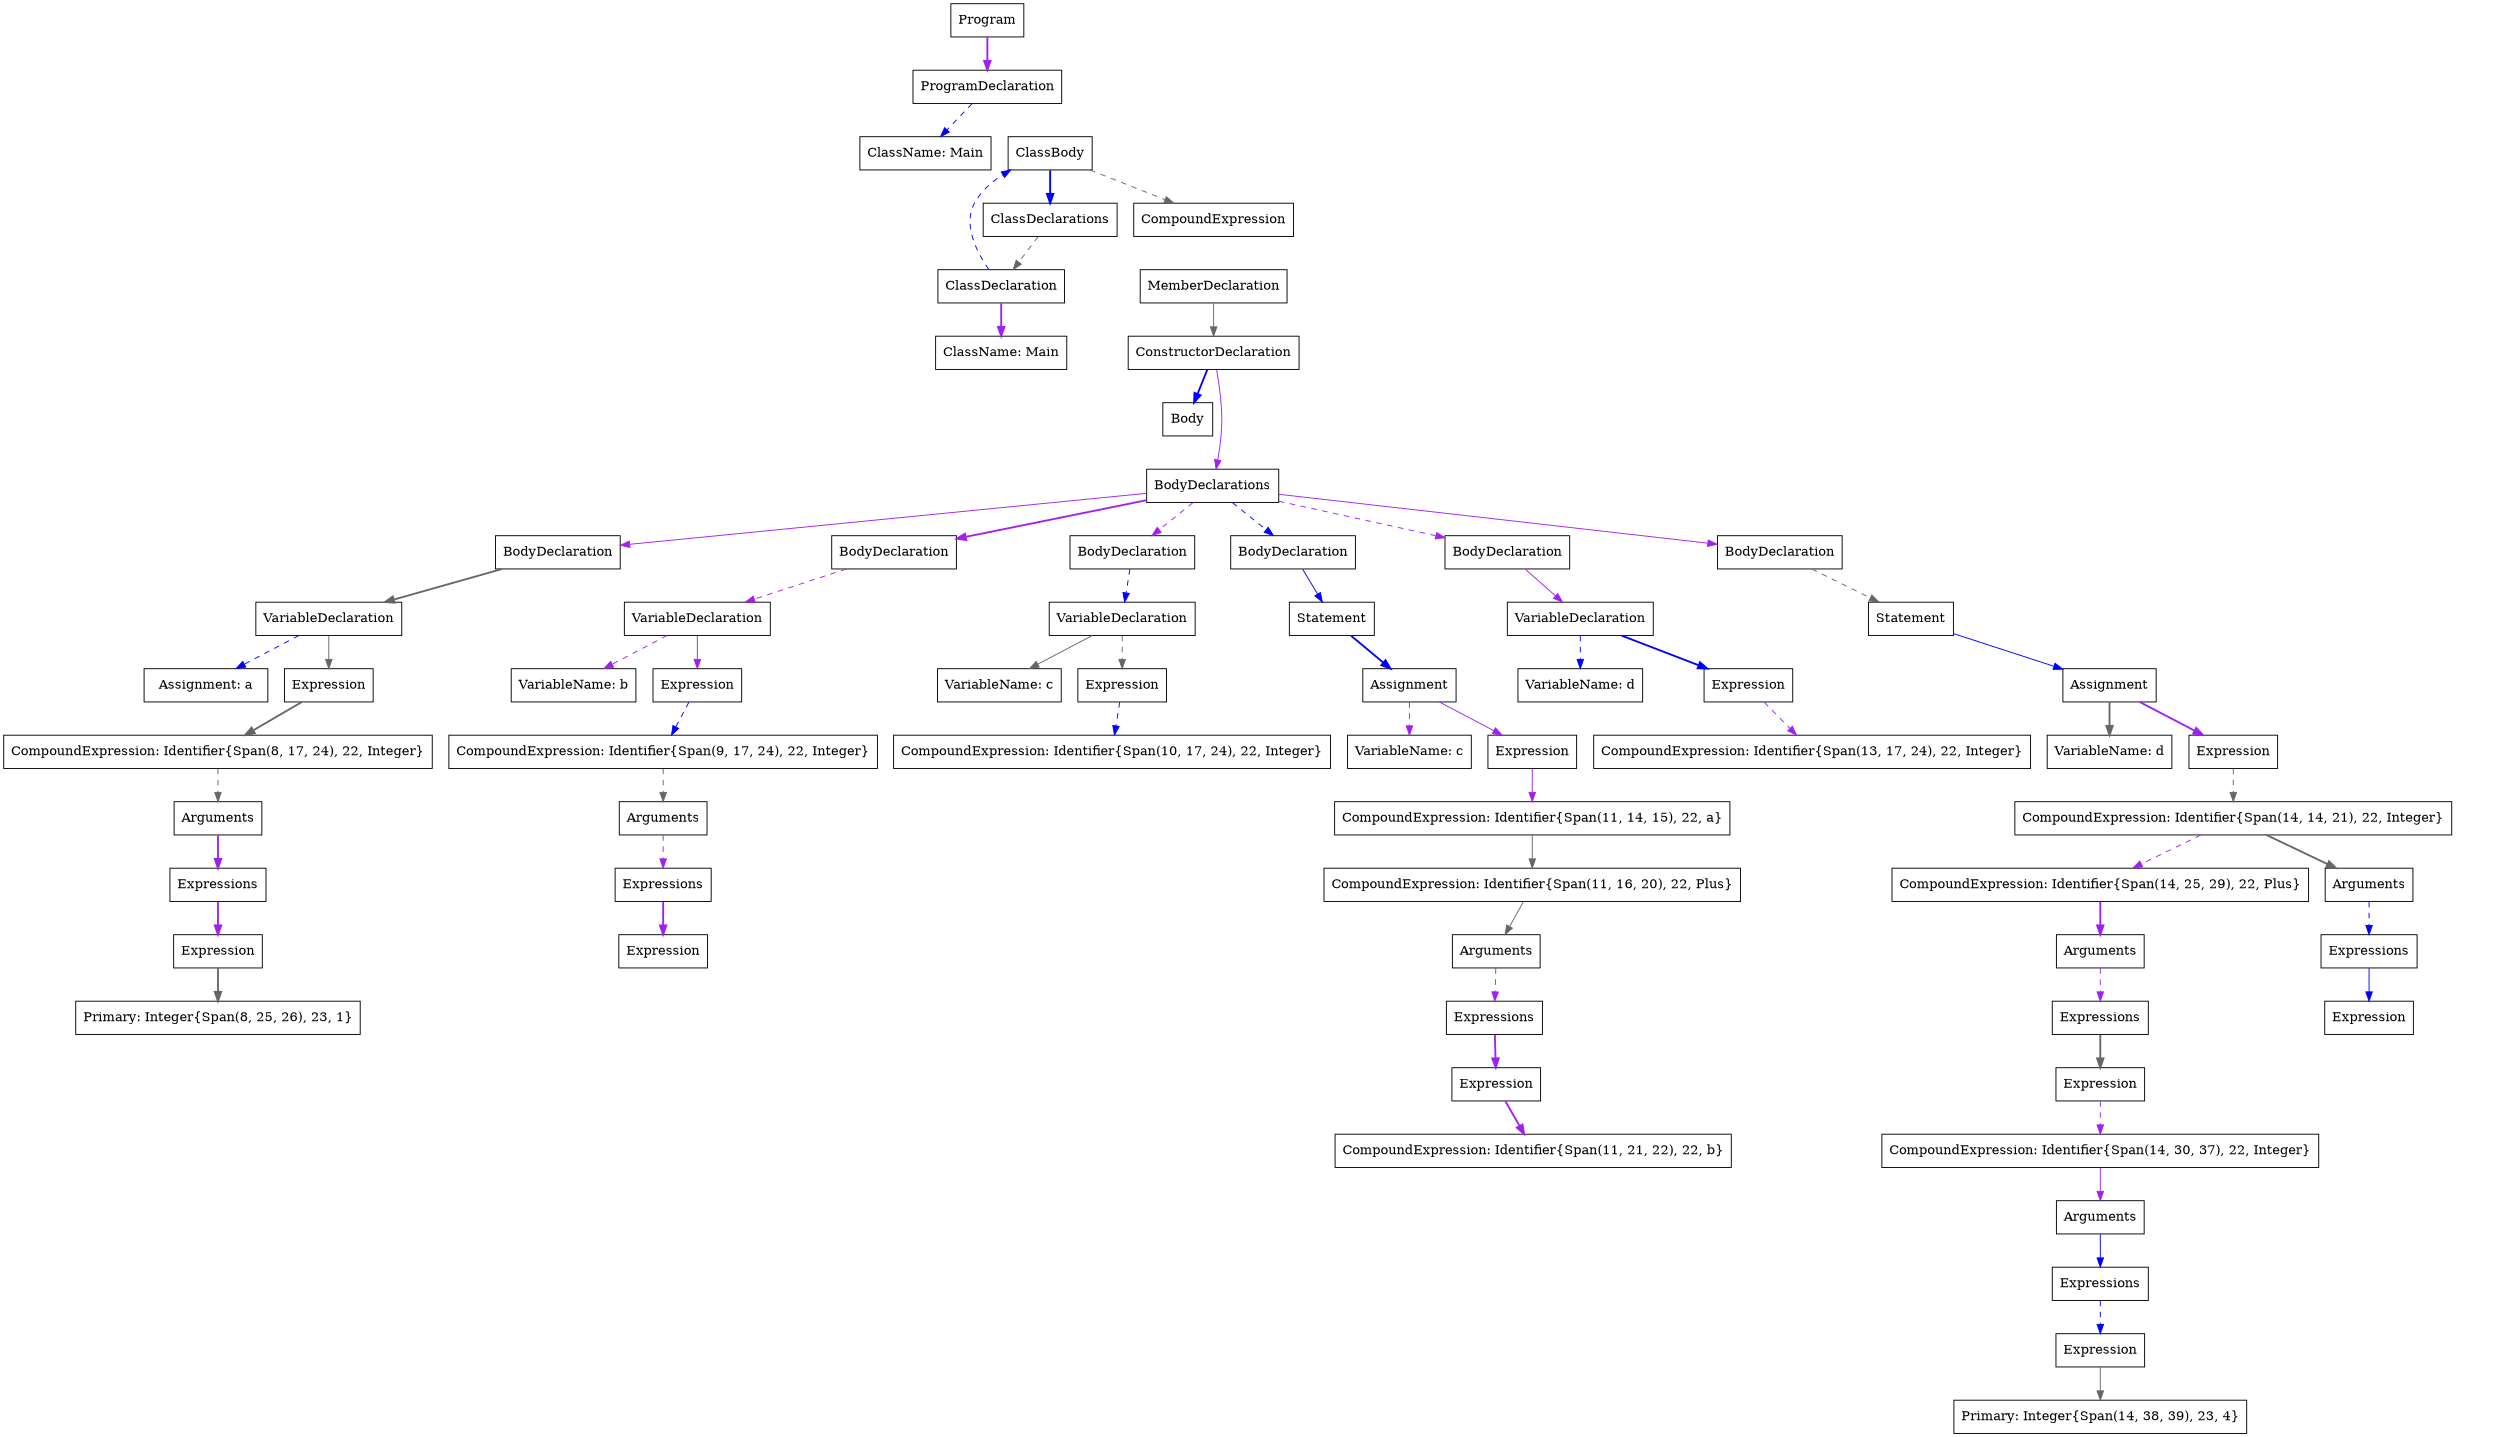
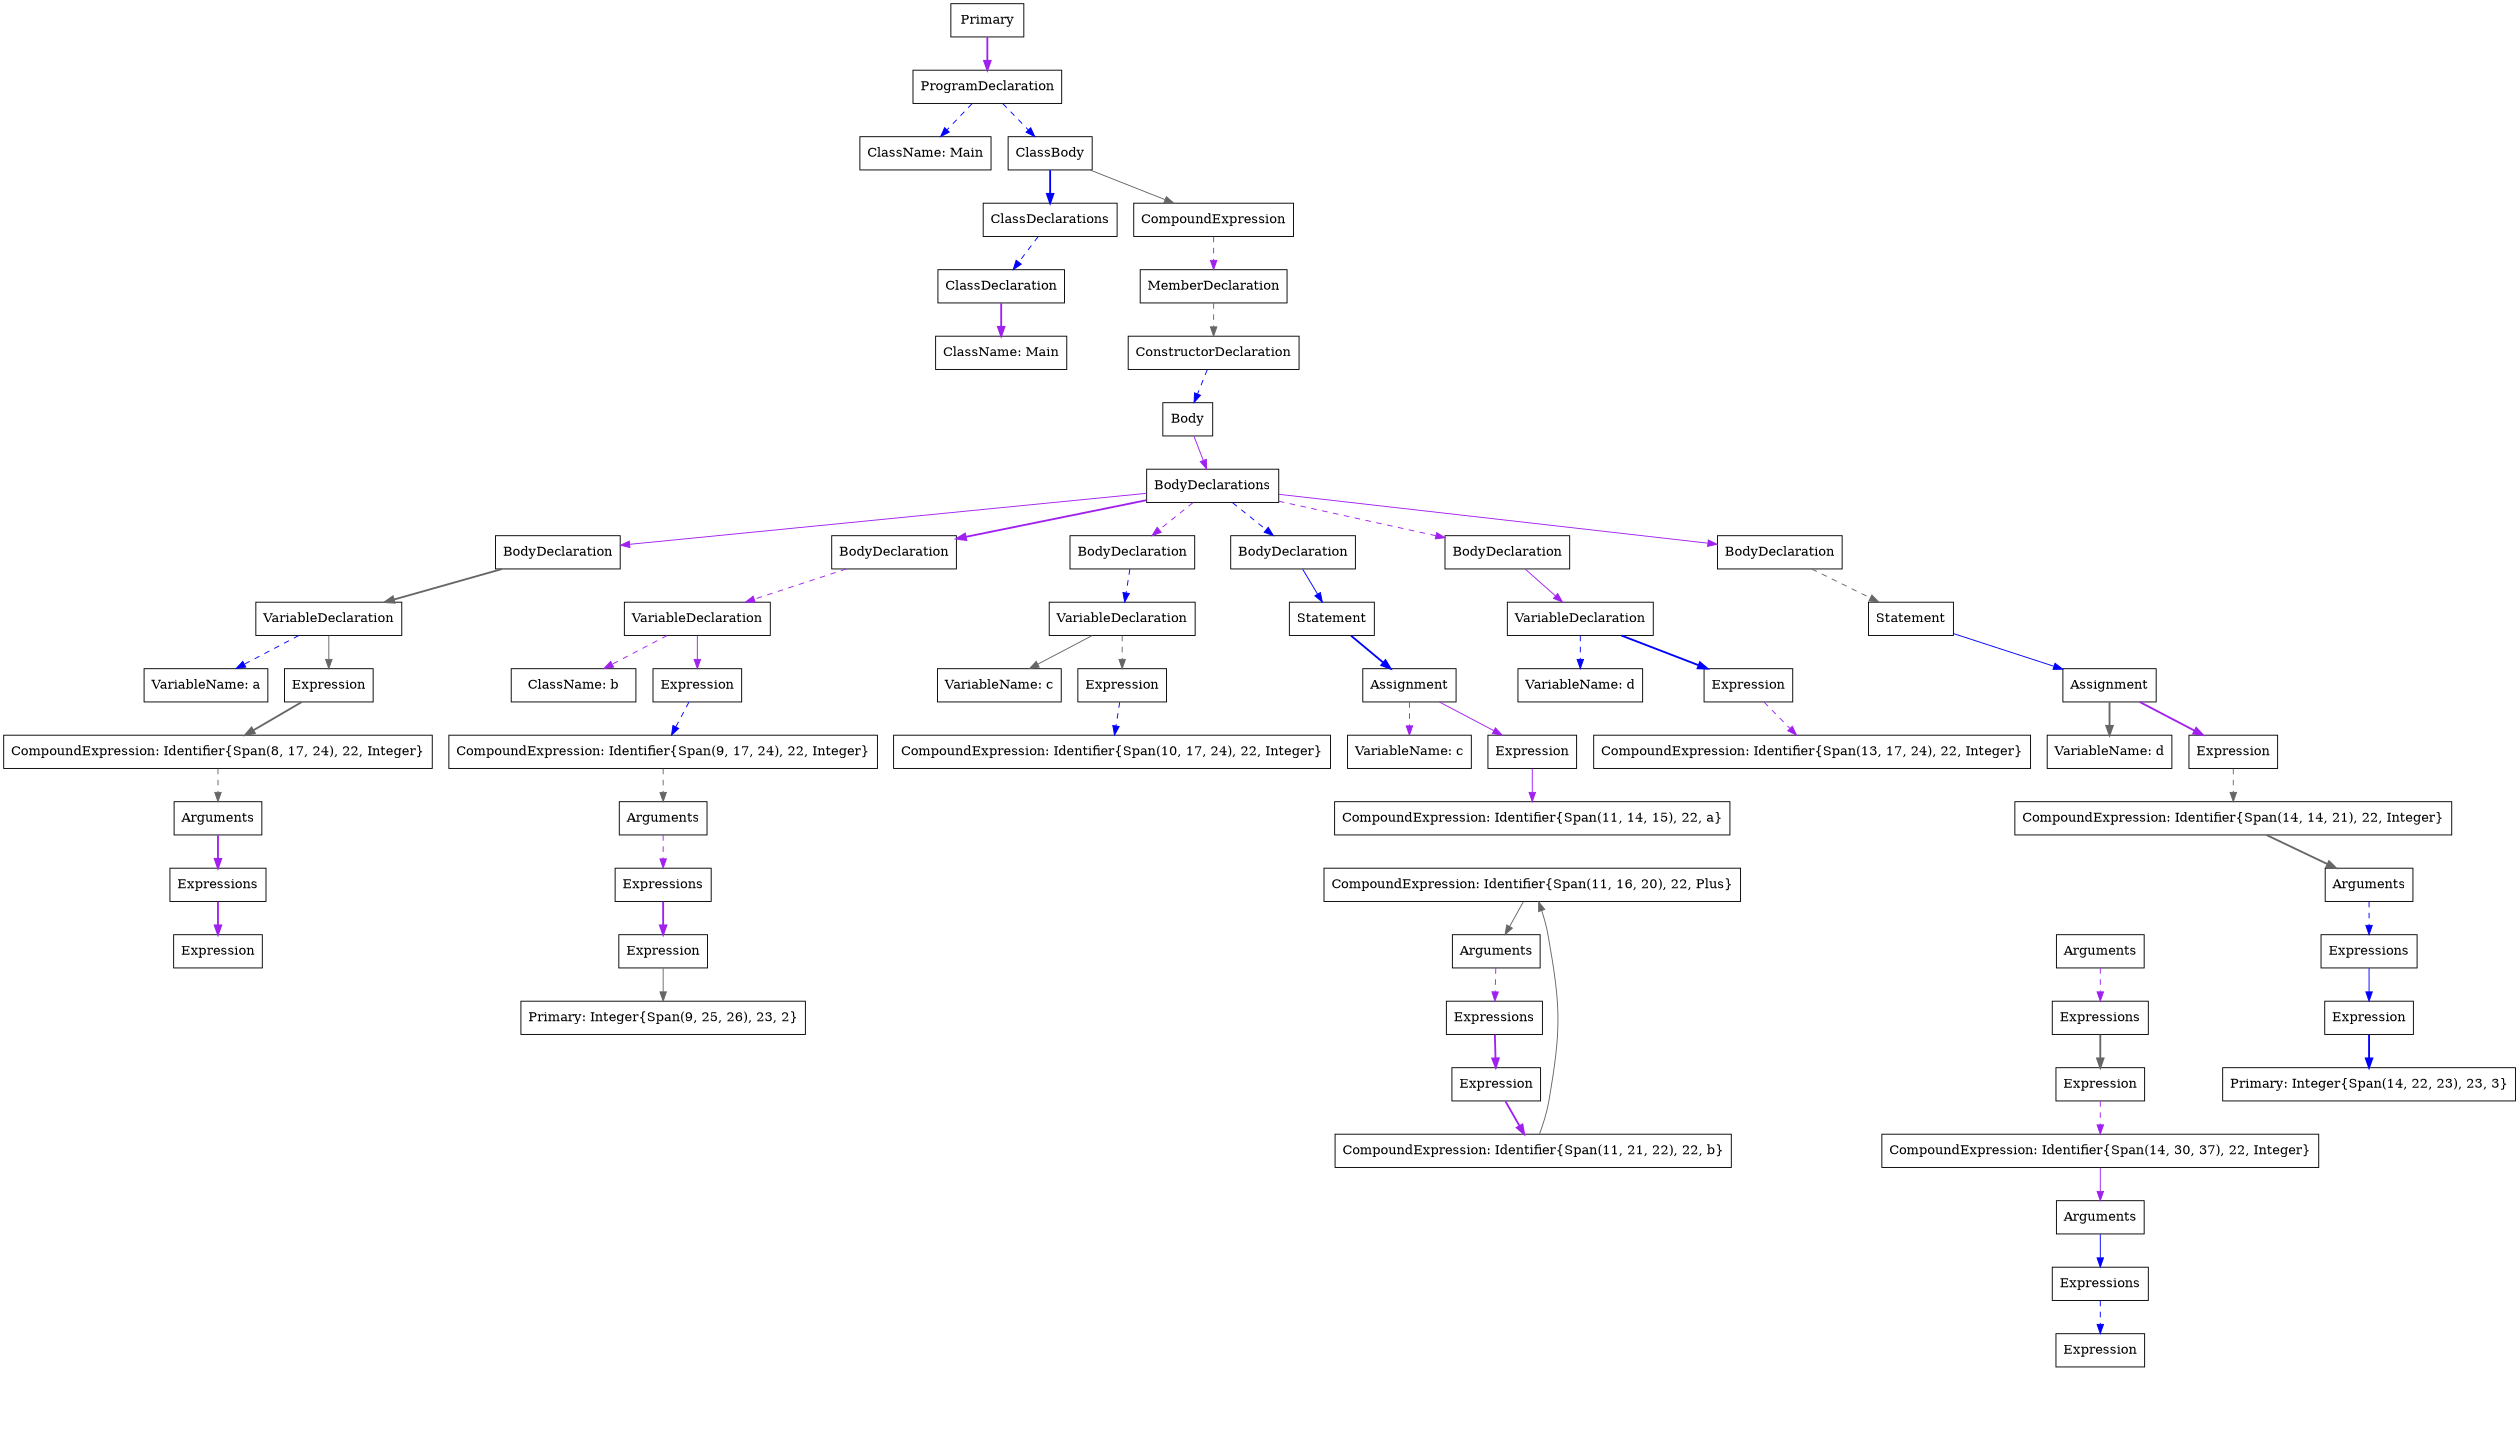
(987, 20) -> (987, 20)
(1127, 185) -> (1127, 185)
(970, 218) -> (1016, 117)
(1028, 249) -> (1028, 249)
none -> (1214, 249)
(1214, 315) -> (1214, 315)
(1202, 382) -> (1202, 382)
(1222, 415) -> (1199, 448)
(206, 685) -> (206, 685)
(574, 685) -> (574, 685)
(1532, 847) -> (1558, 1022)
(2100, 885) -> none
(218, 1018) -> none
none -> (663, 1018)
none -> (2369, 1084)
(2100, 1417) -> none
